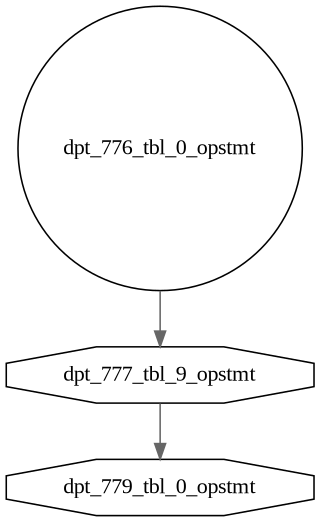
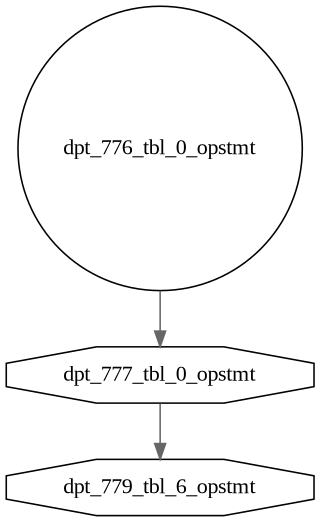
(160, 375) -> (160, 375)
(160, 487) -> (160, 487)
